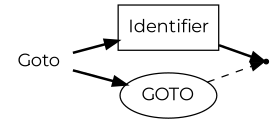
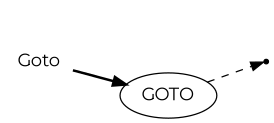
(168, 28) -> none
